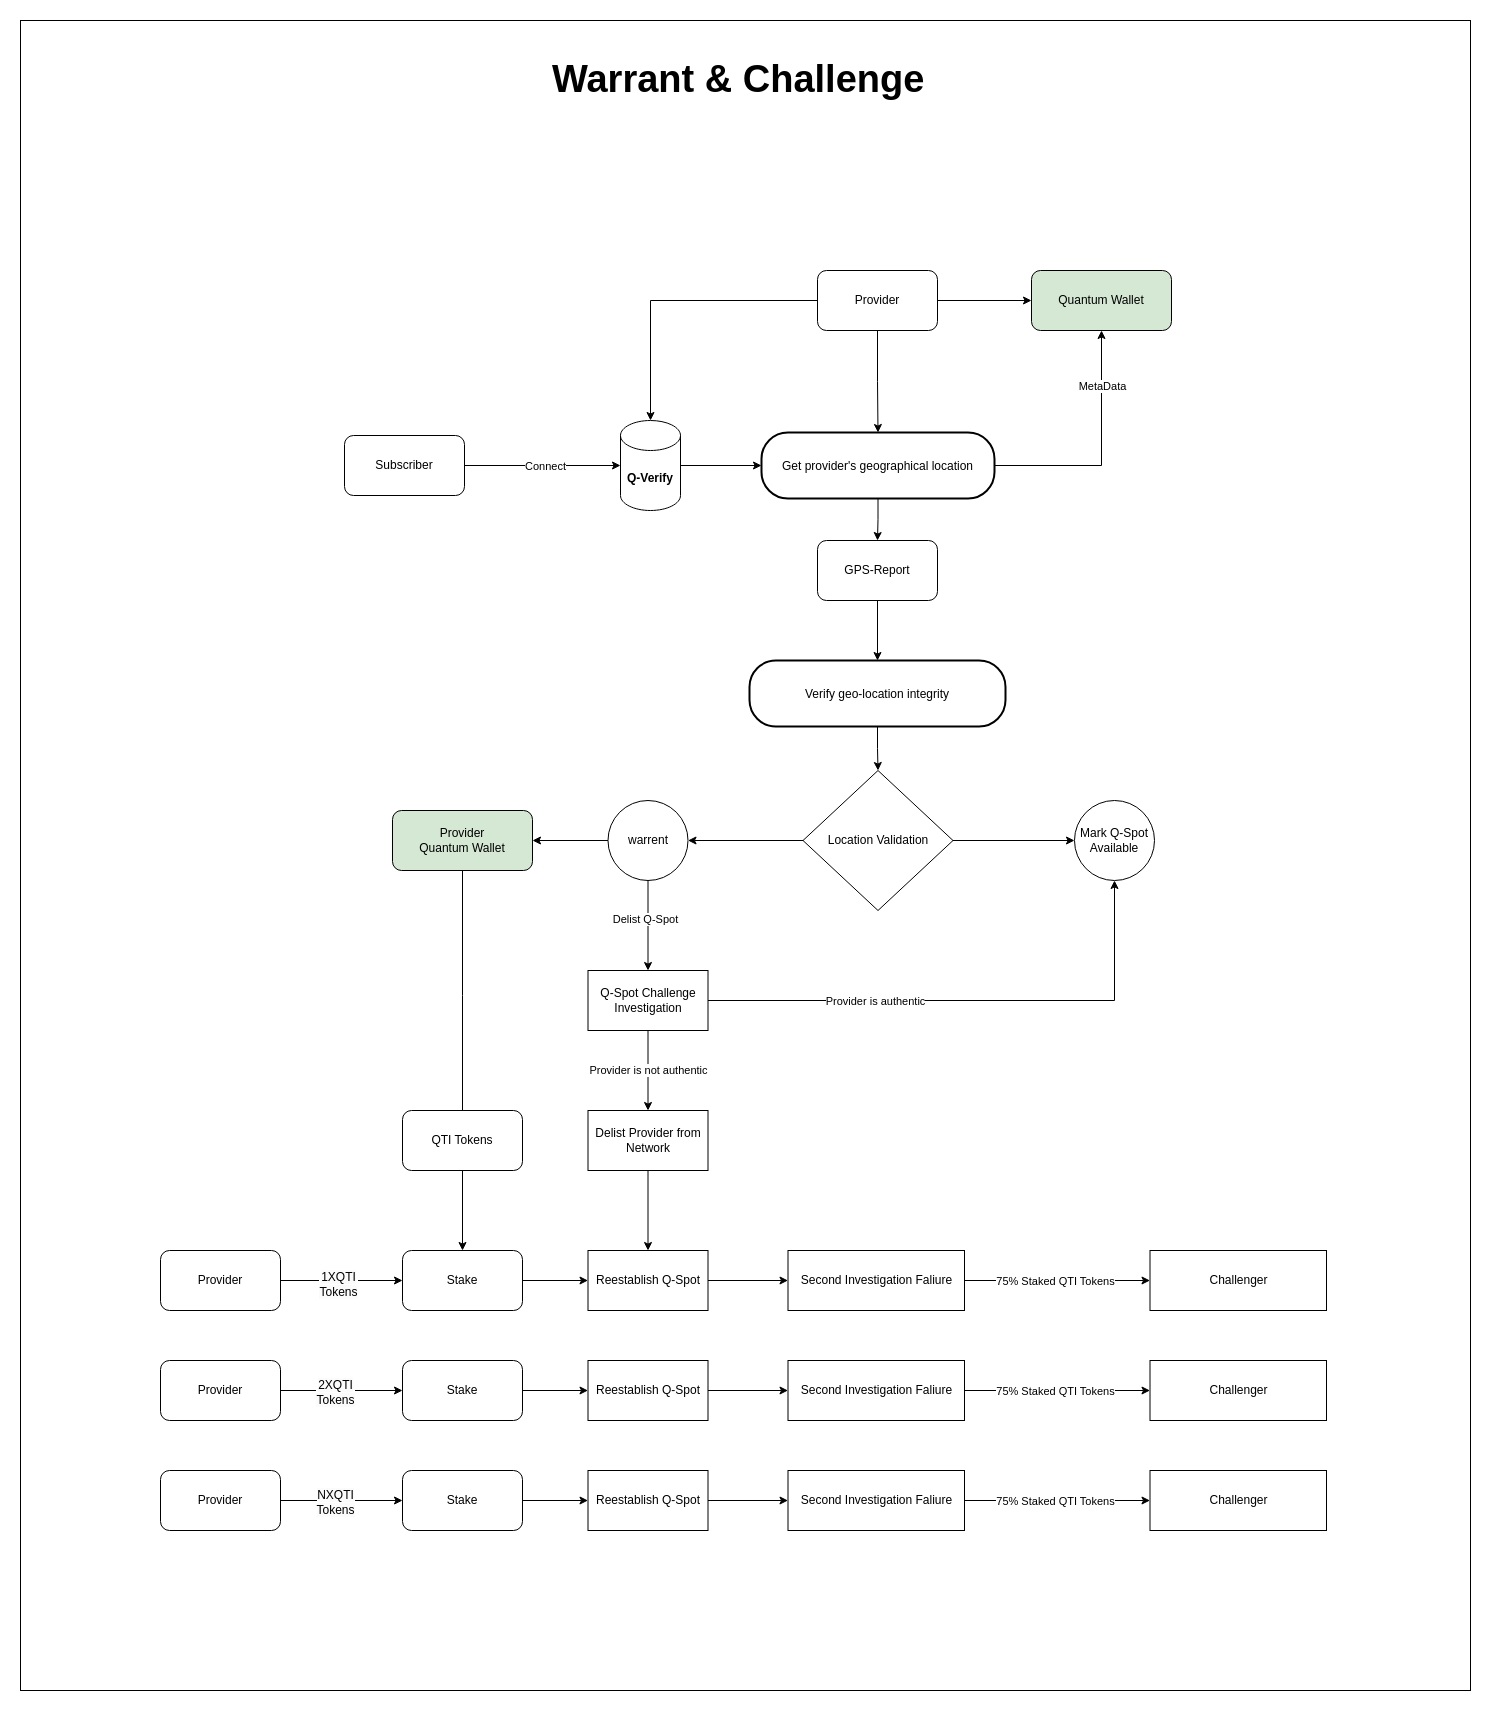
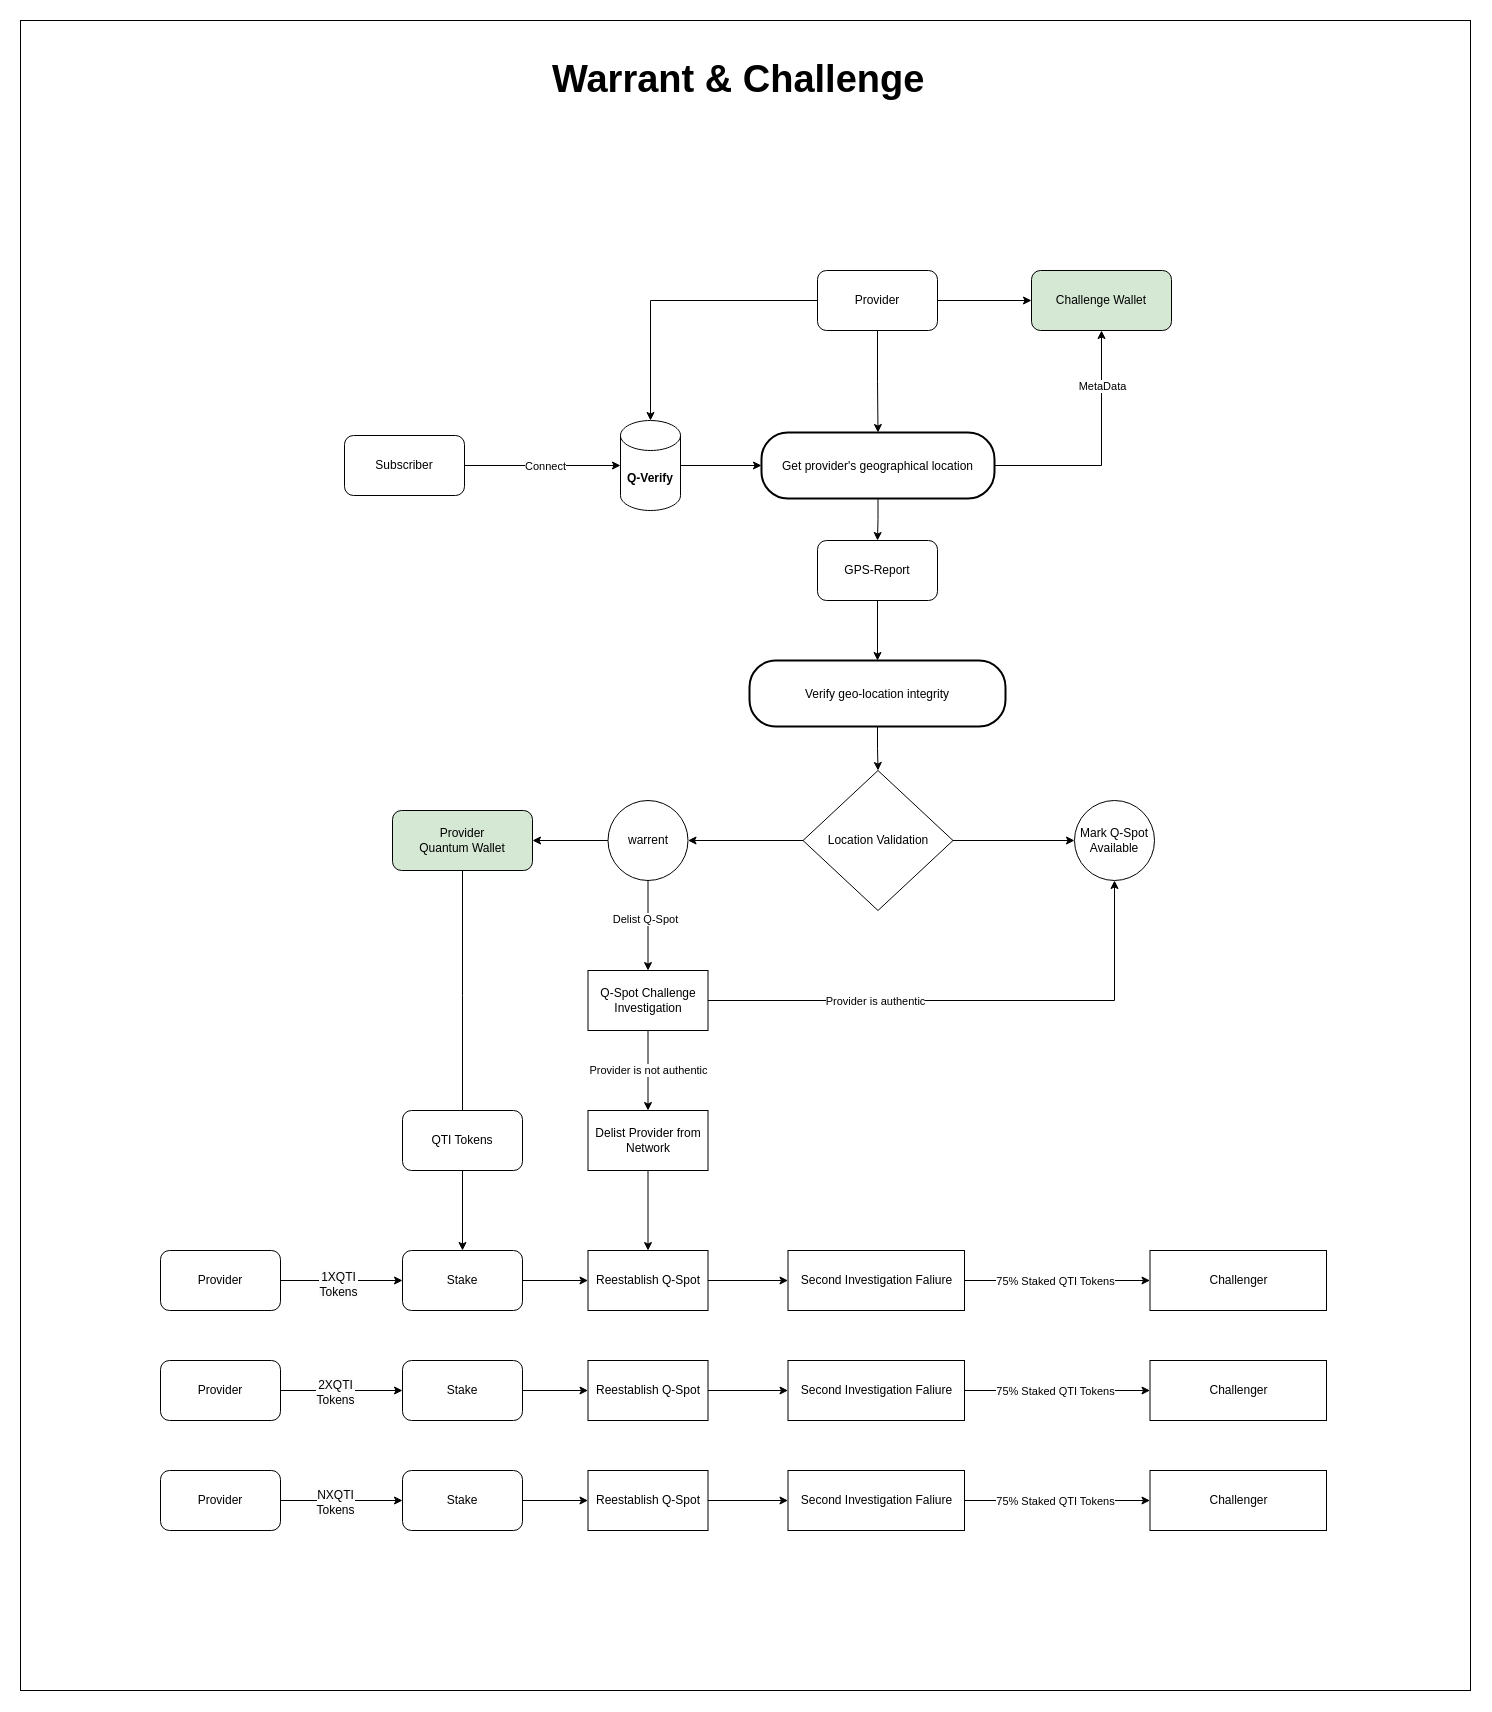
(1102, 301) -> (1102, 301)
